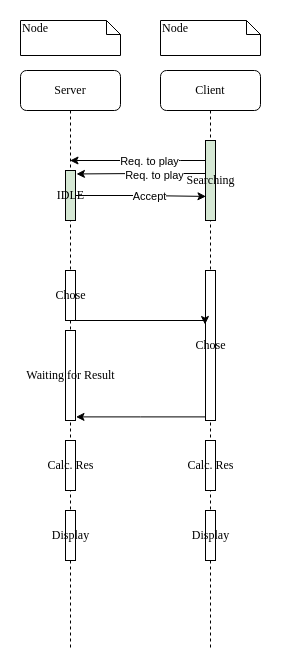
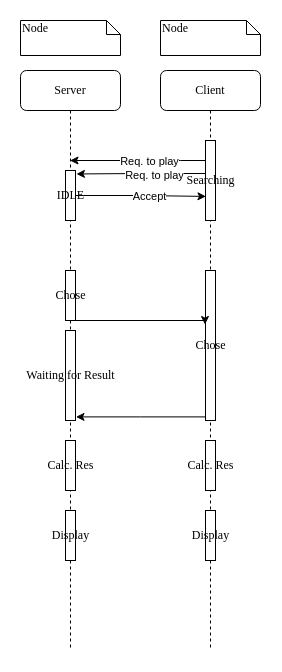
(211, 181) -> (211, 181)
(71, 196) -> (71, 196)
